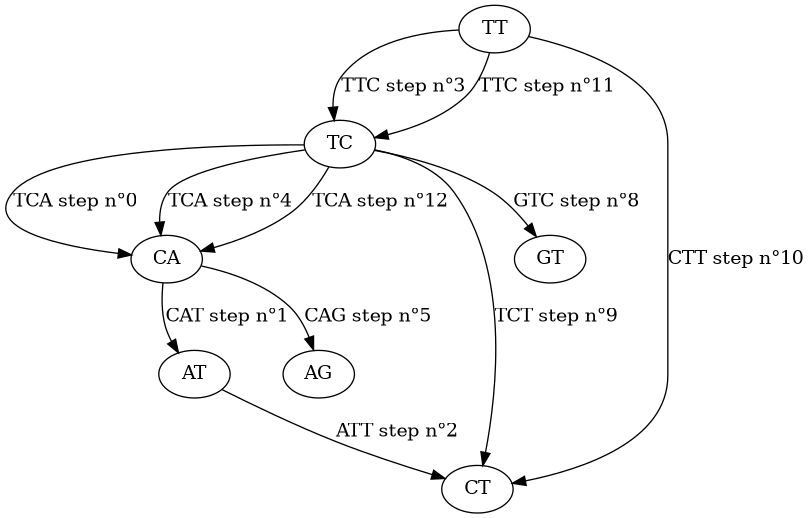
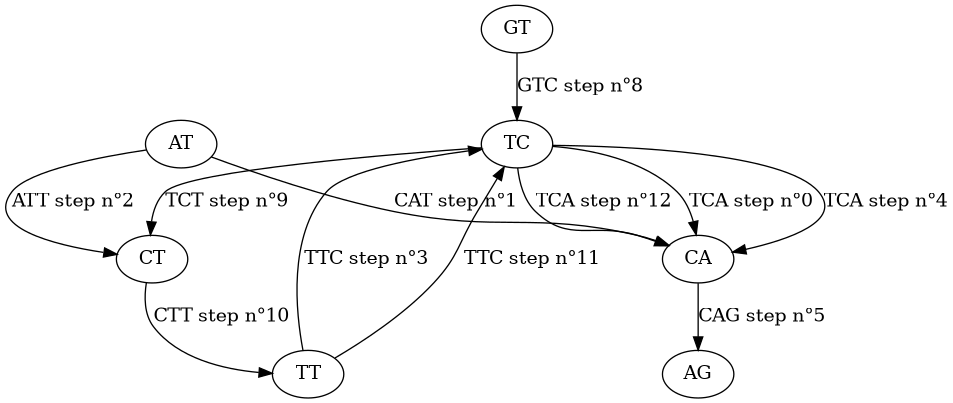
(459, 174) -> (517, 80)
(668, 261) -> (181, 350)
(163, 313) -> (430, 218)
